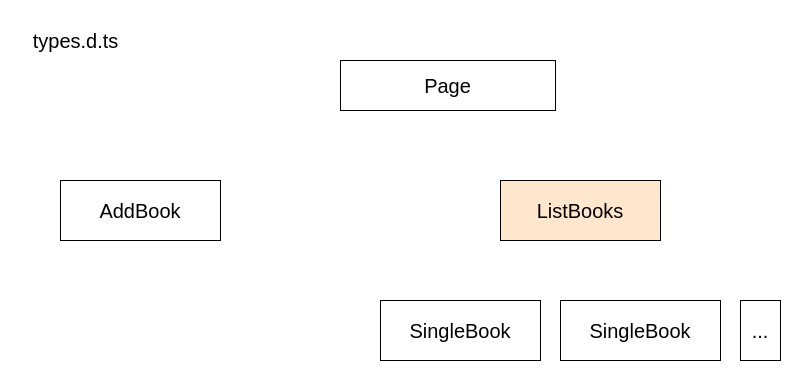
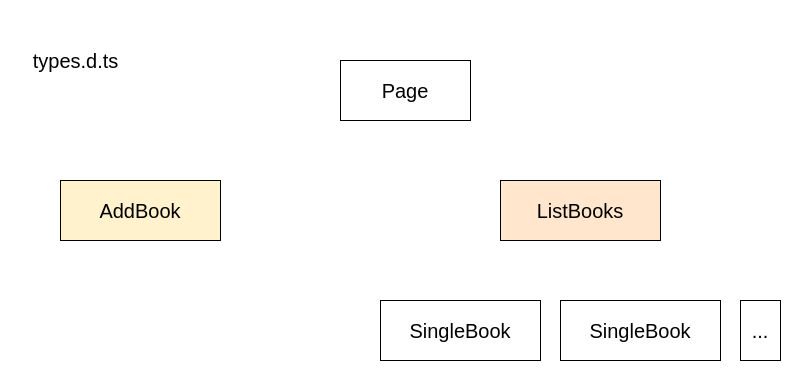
(76, 41) -> (76, 61)
(448, 86) -> (406, 91)
(141, 211) -> (141, 211)
